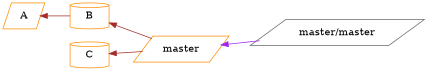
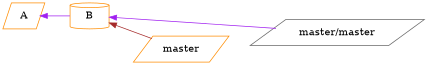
(59, 16) -> (59, 16)
(244, 42) -> (196, 23)
(90, 55) -> none
